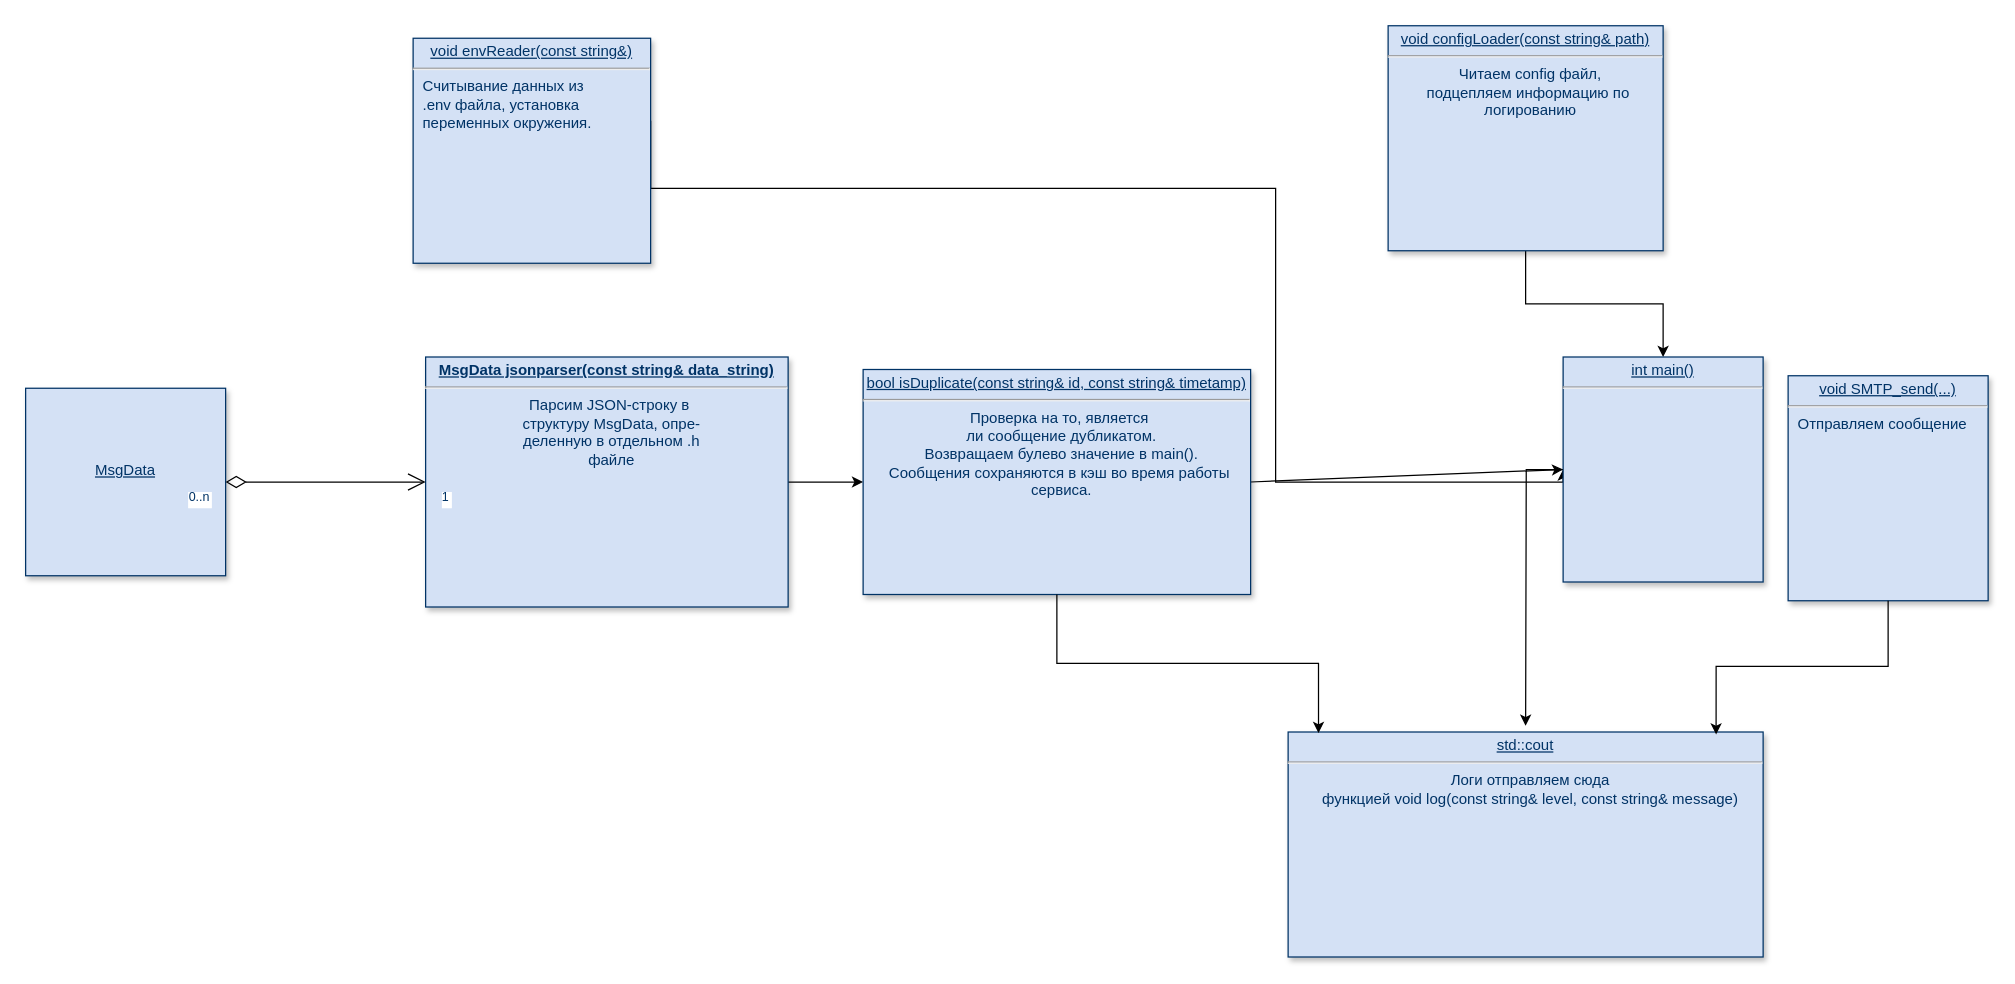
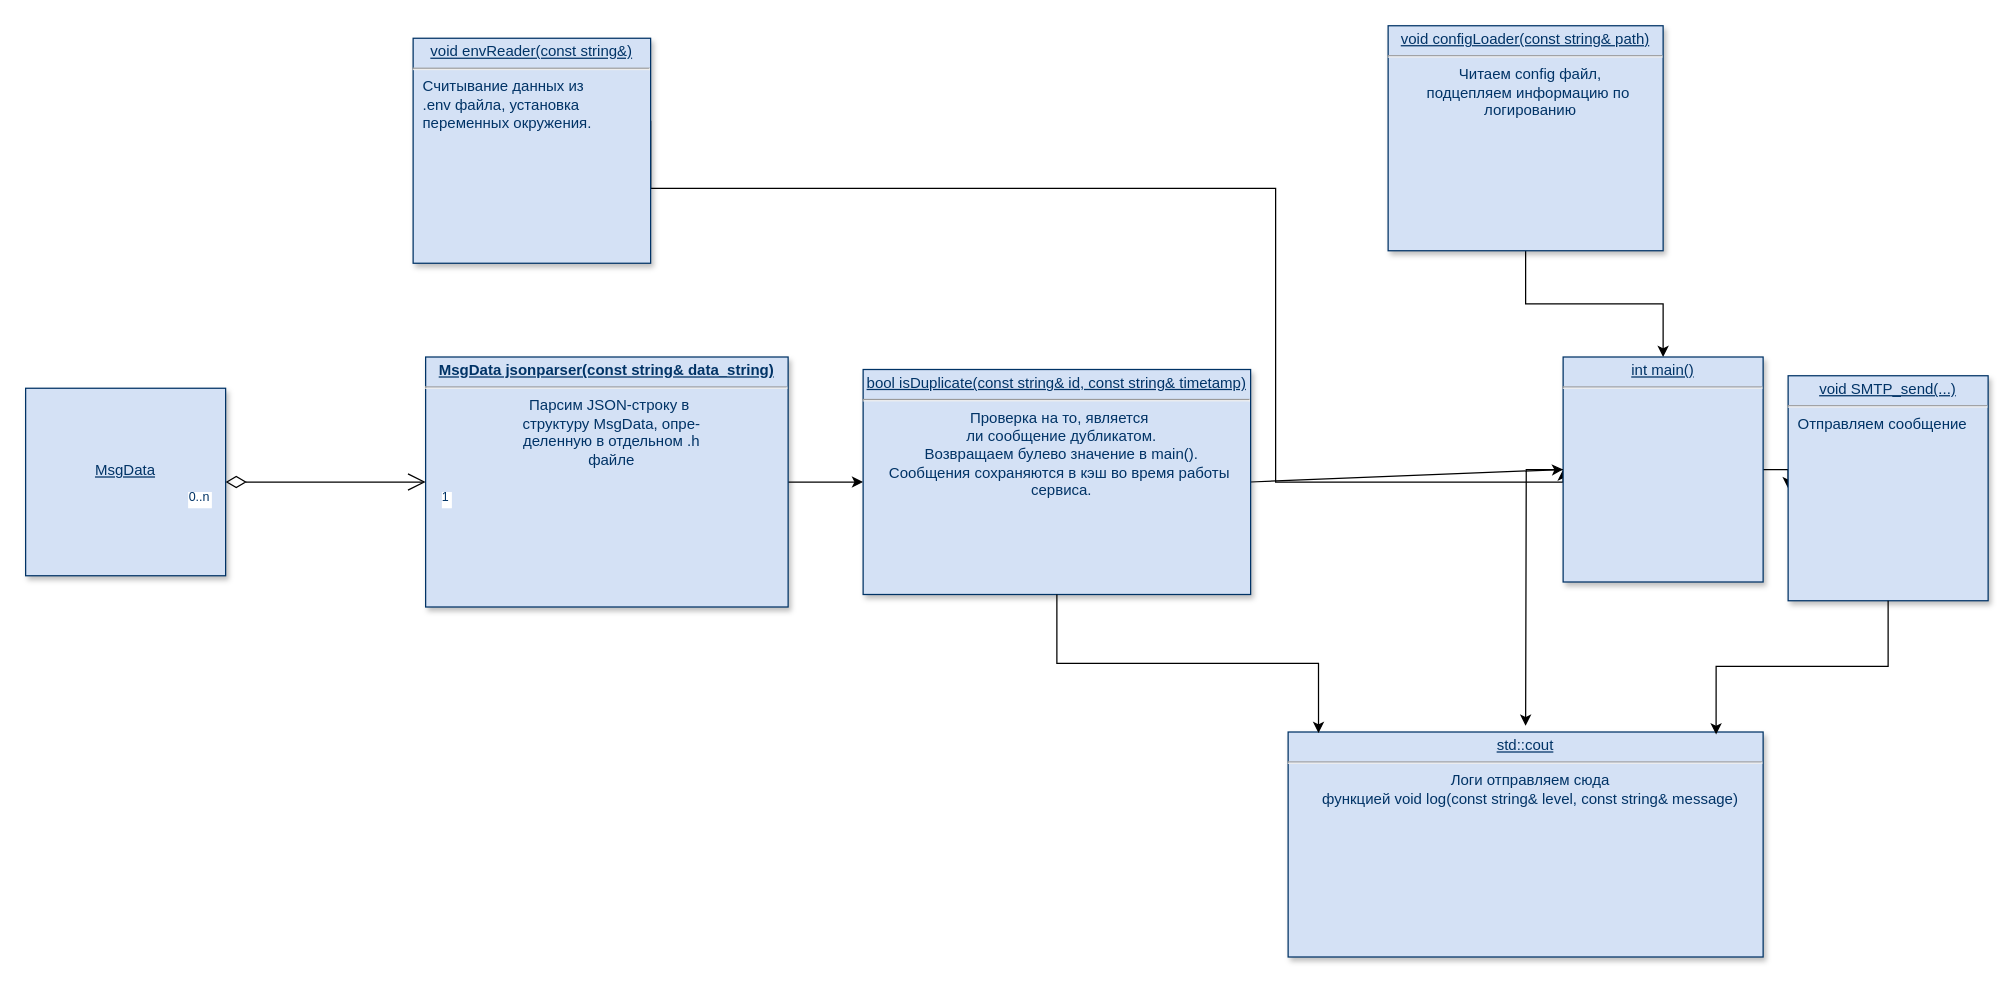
none -> (1780, 469)
